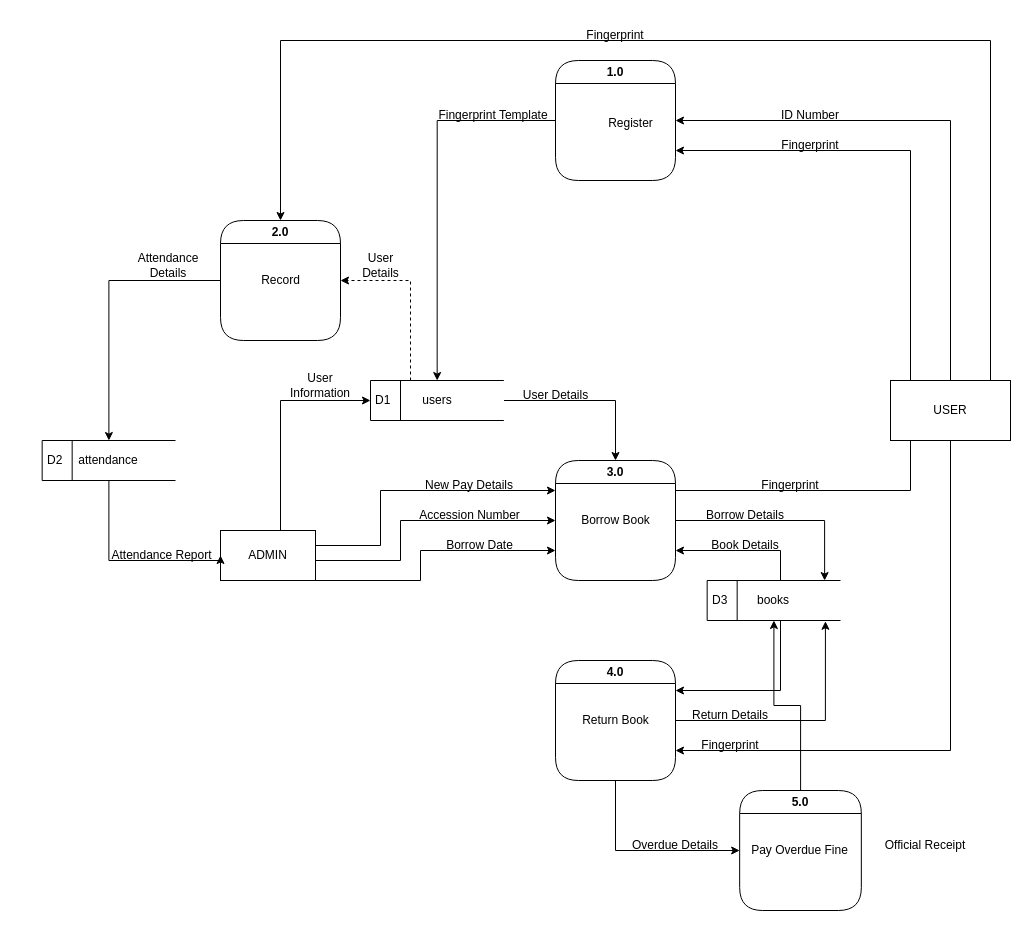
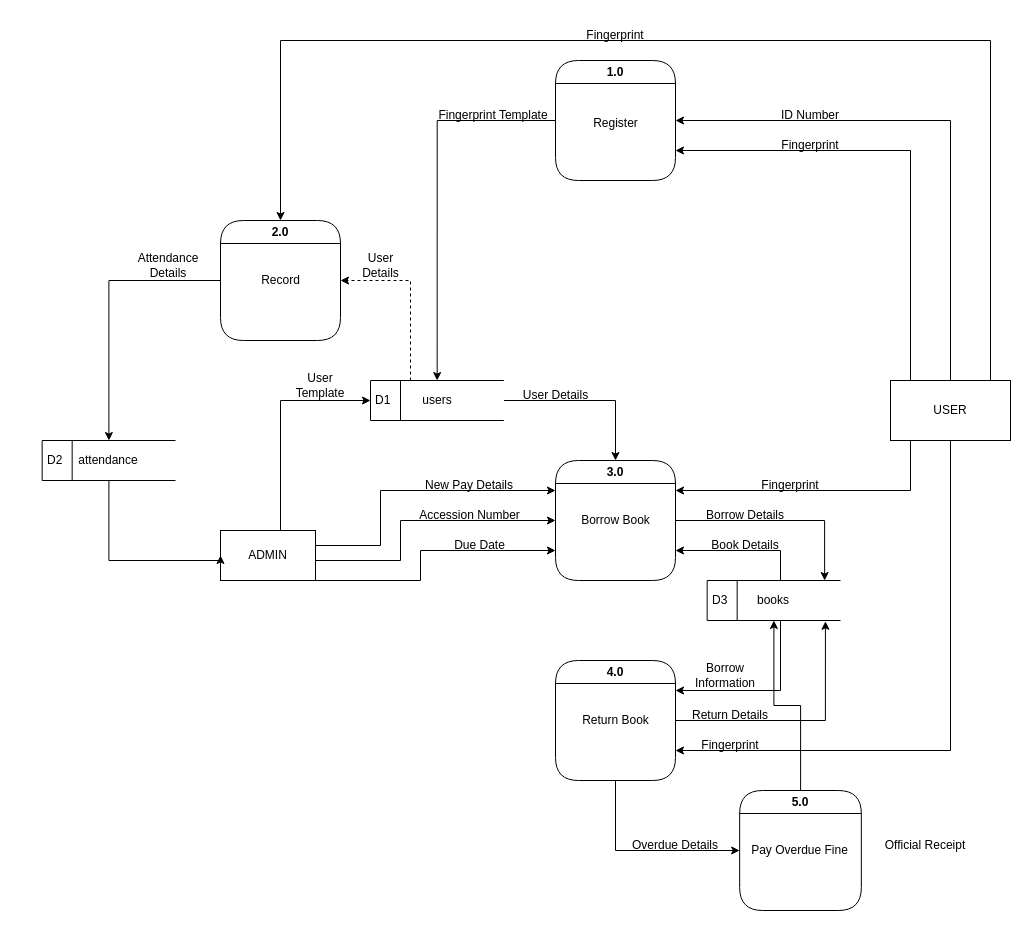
(631, 124) -> (616, 124)
(321, 386) -> (321, 386)
(682, 491) -> (683, 491)
(480, 546) -> (480, 546)
(162, 556) -> none
none -> (726, 676)
